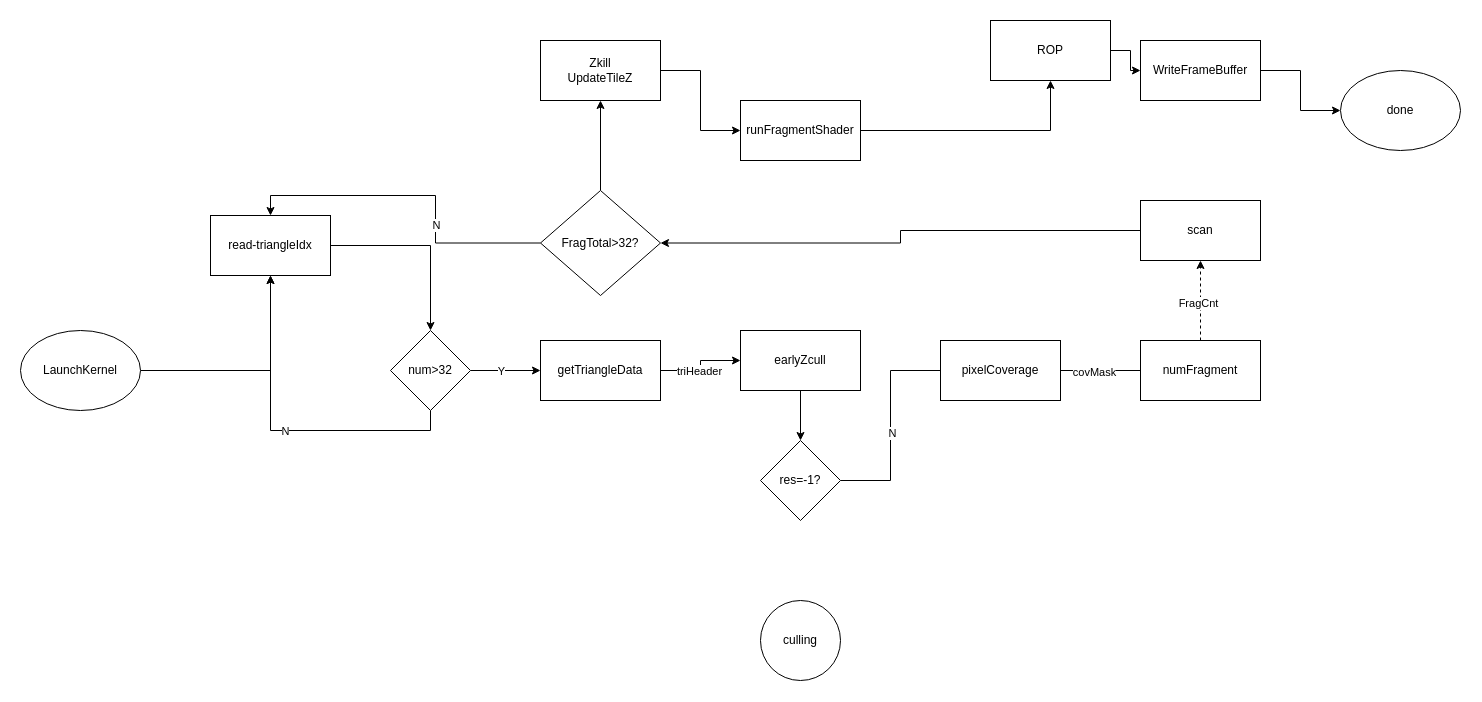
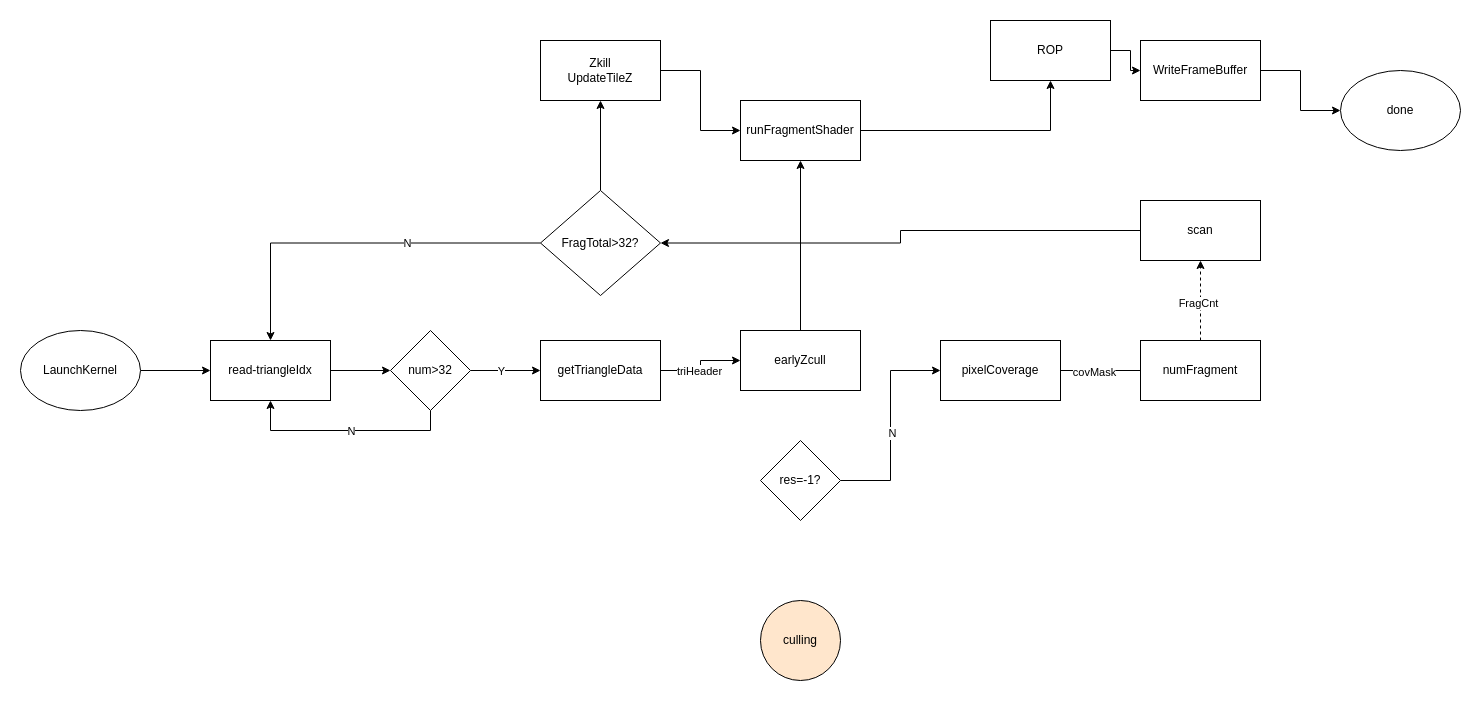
(271, 246) -> (271, 371)
(935, 371) -> (932, 371)
(801, 412) -> (801, 249)
(801, 641) -> (801, 641)
